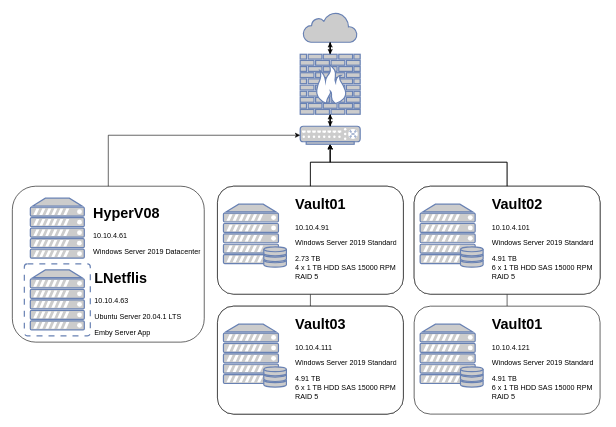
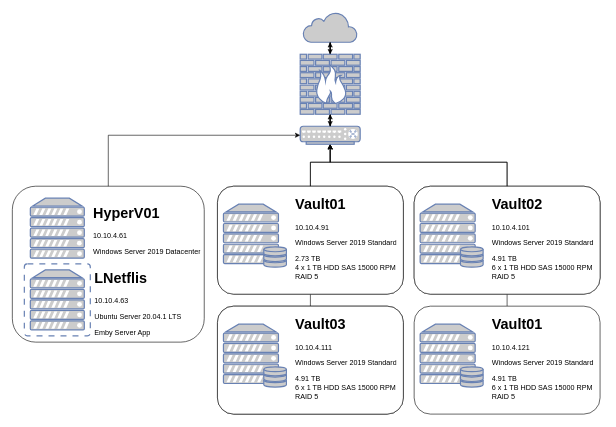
(150, 208) -> (150, 208)
